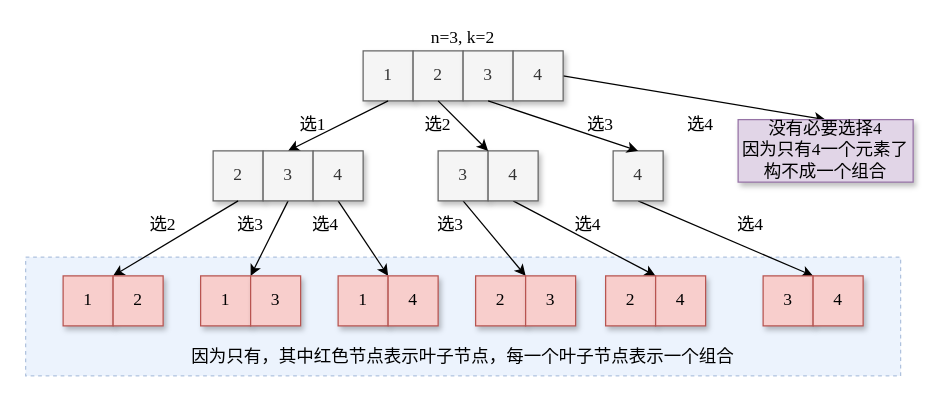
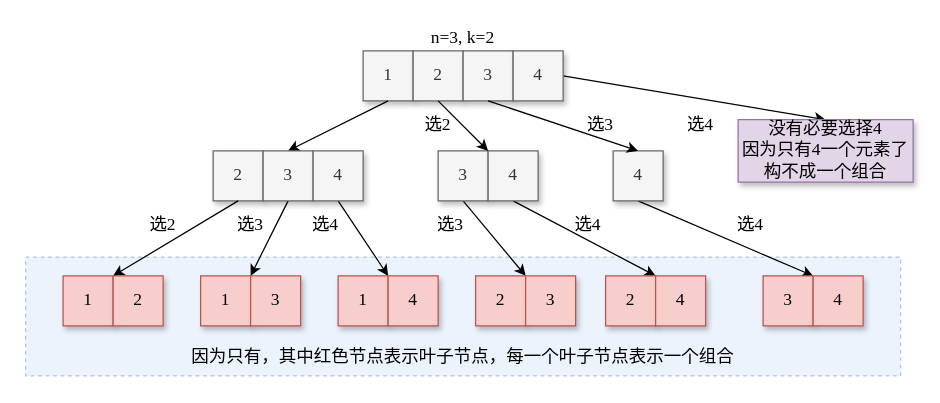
(313, 126) -> none
